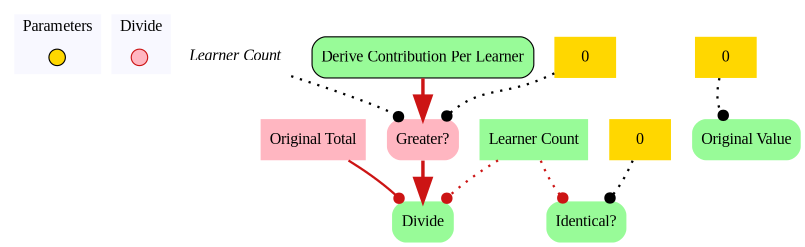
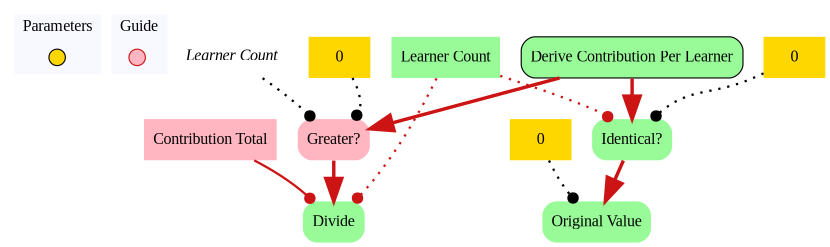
(141, 27) -> (139, 27)
none -> (632, 87)
(313, 140) -> (210, 140)
none -> (619, 170)
